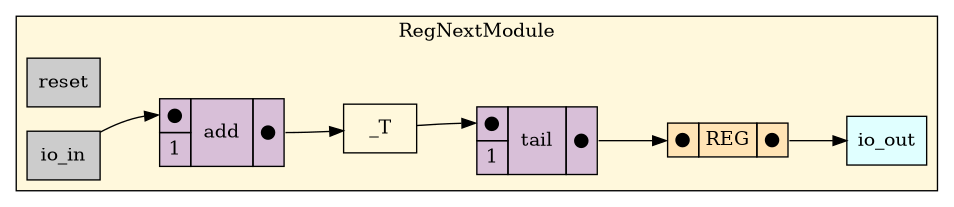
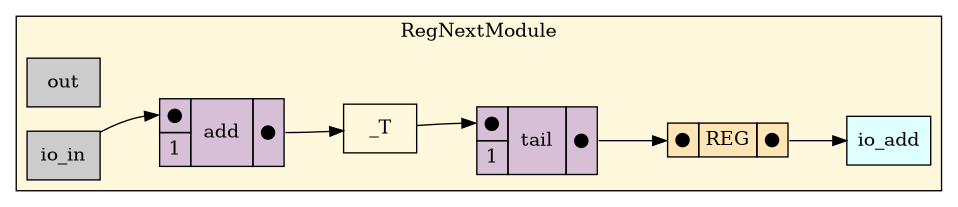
(64, 83) -> (64, 83)
(887, 141) -> (889, 141)
